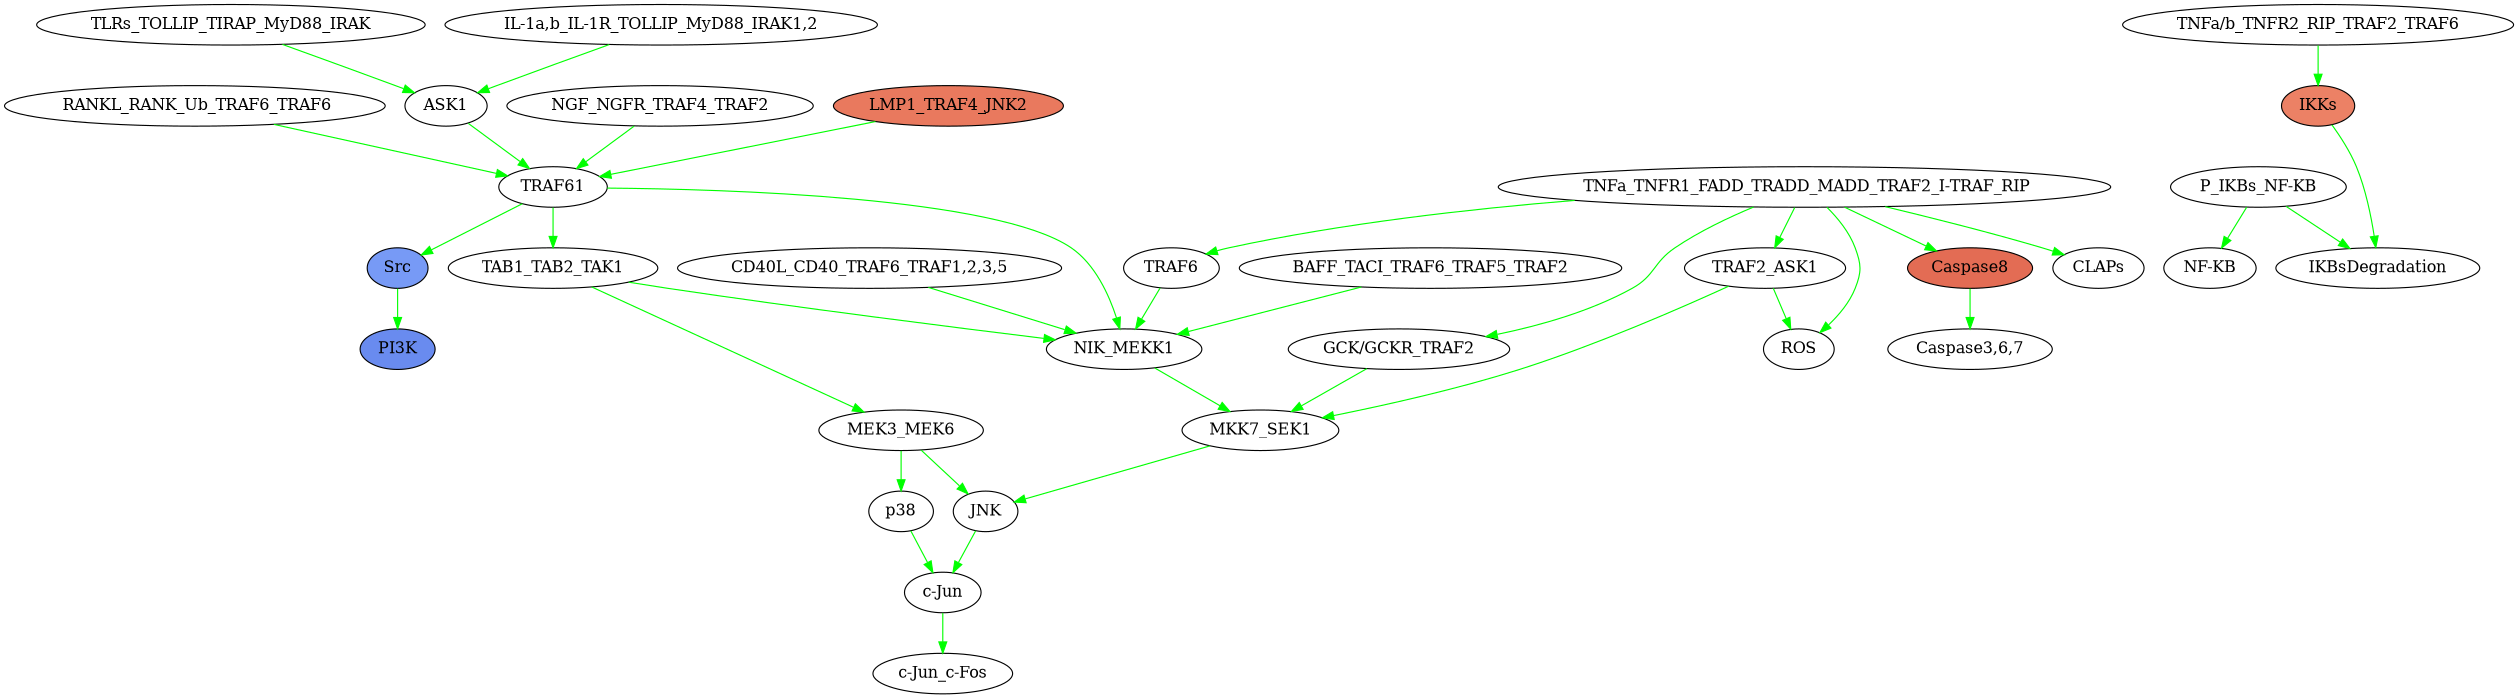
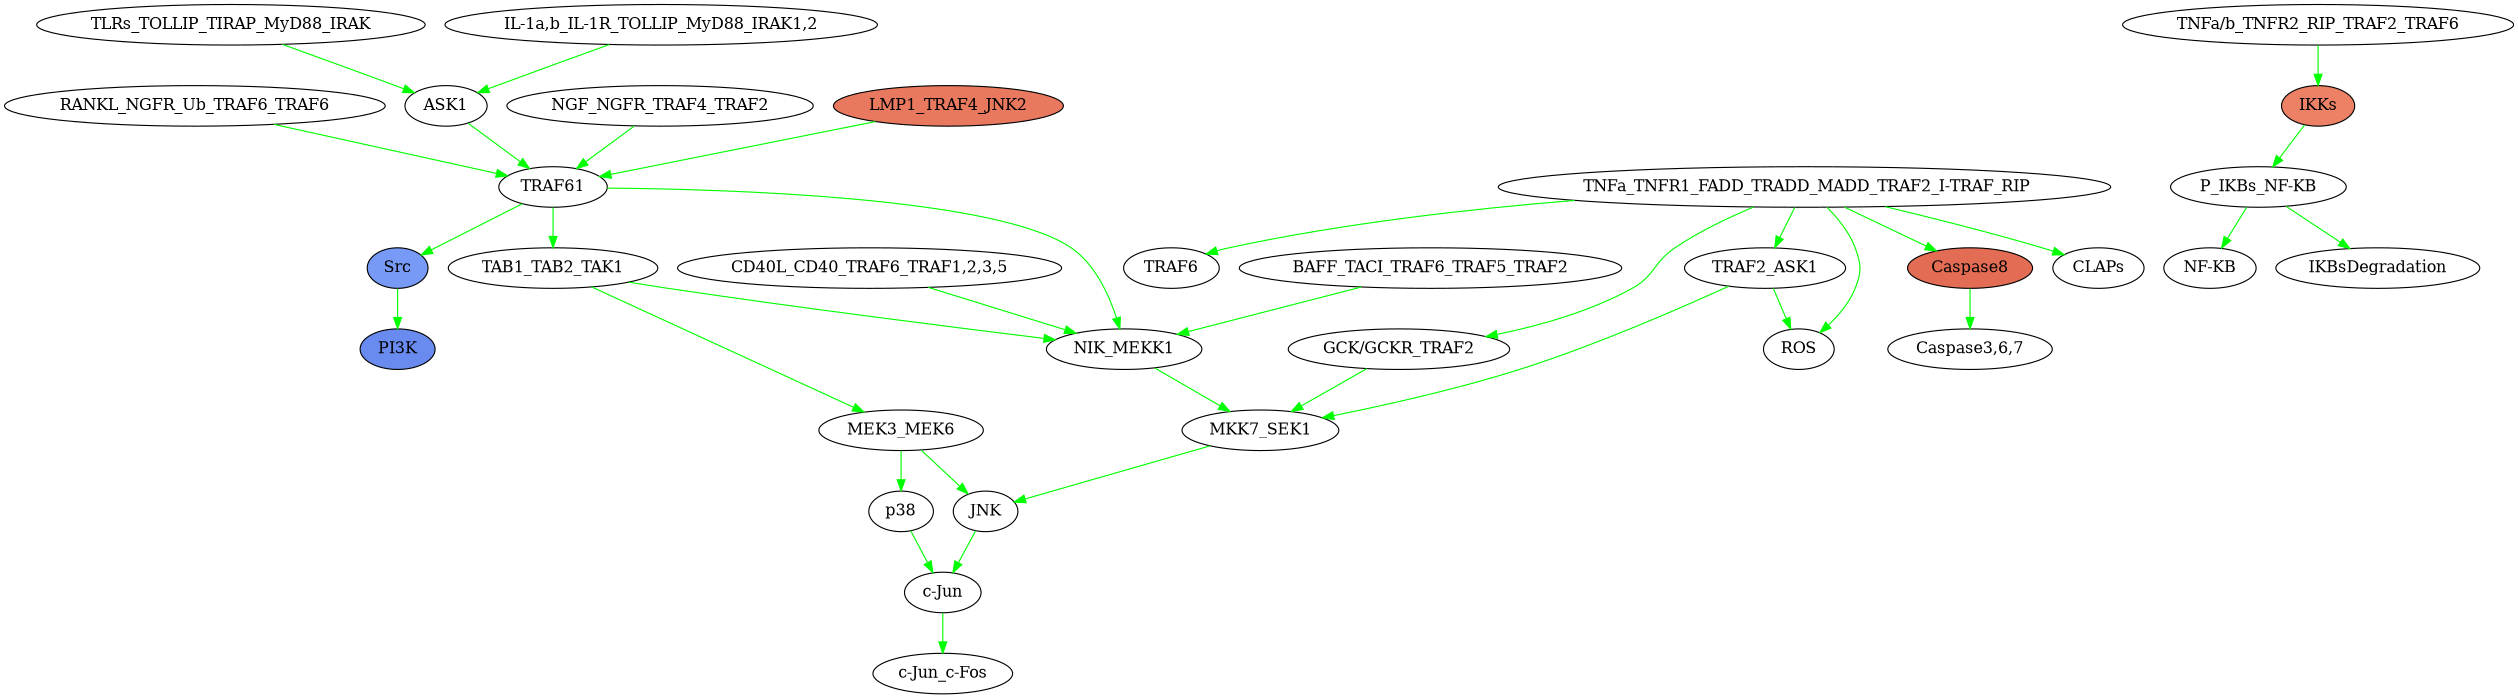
(195, 106) -> (195, 106)
(2360, 178) -> (2292, 141)
(1151, 303) -> none
